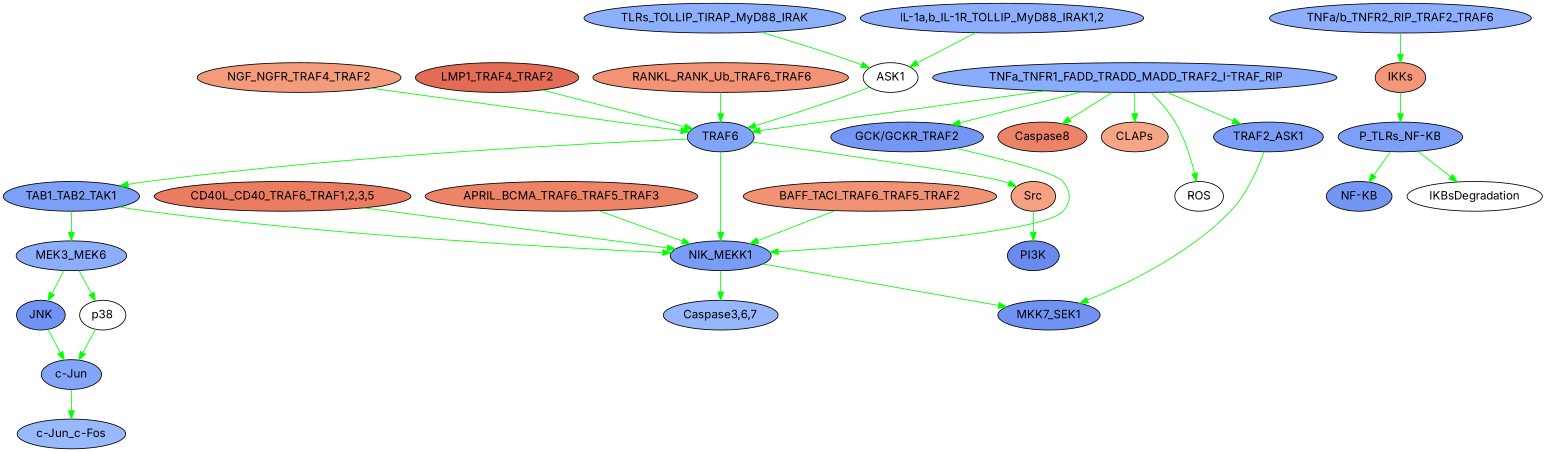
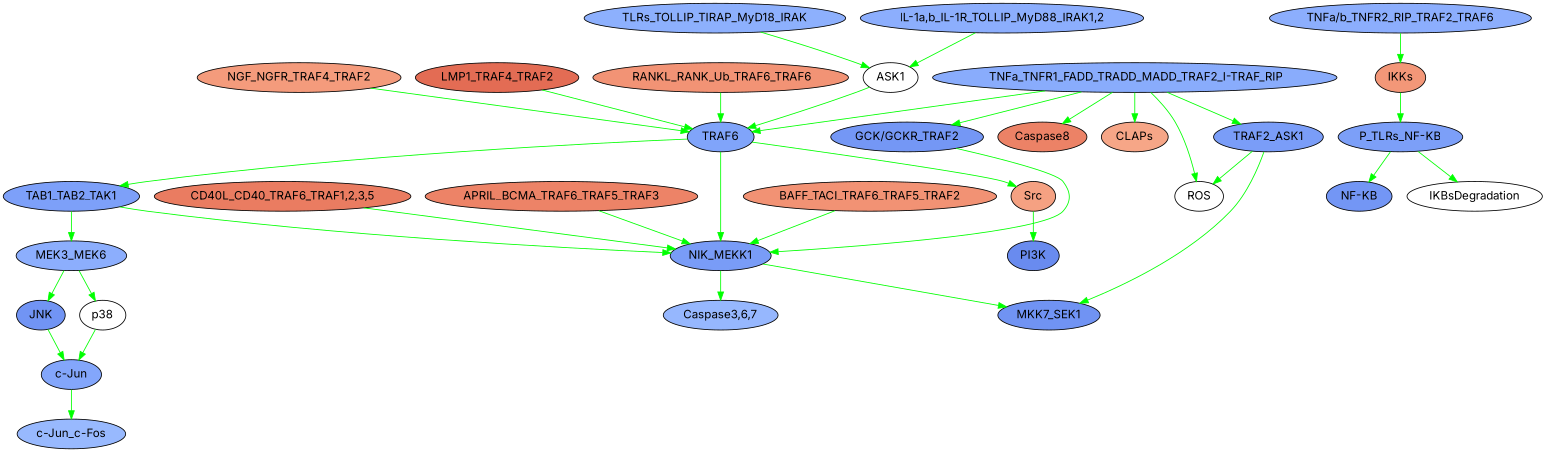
(715, 18) -> (715, 18)
none -> (1236, 165)
